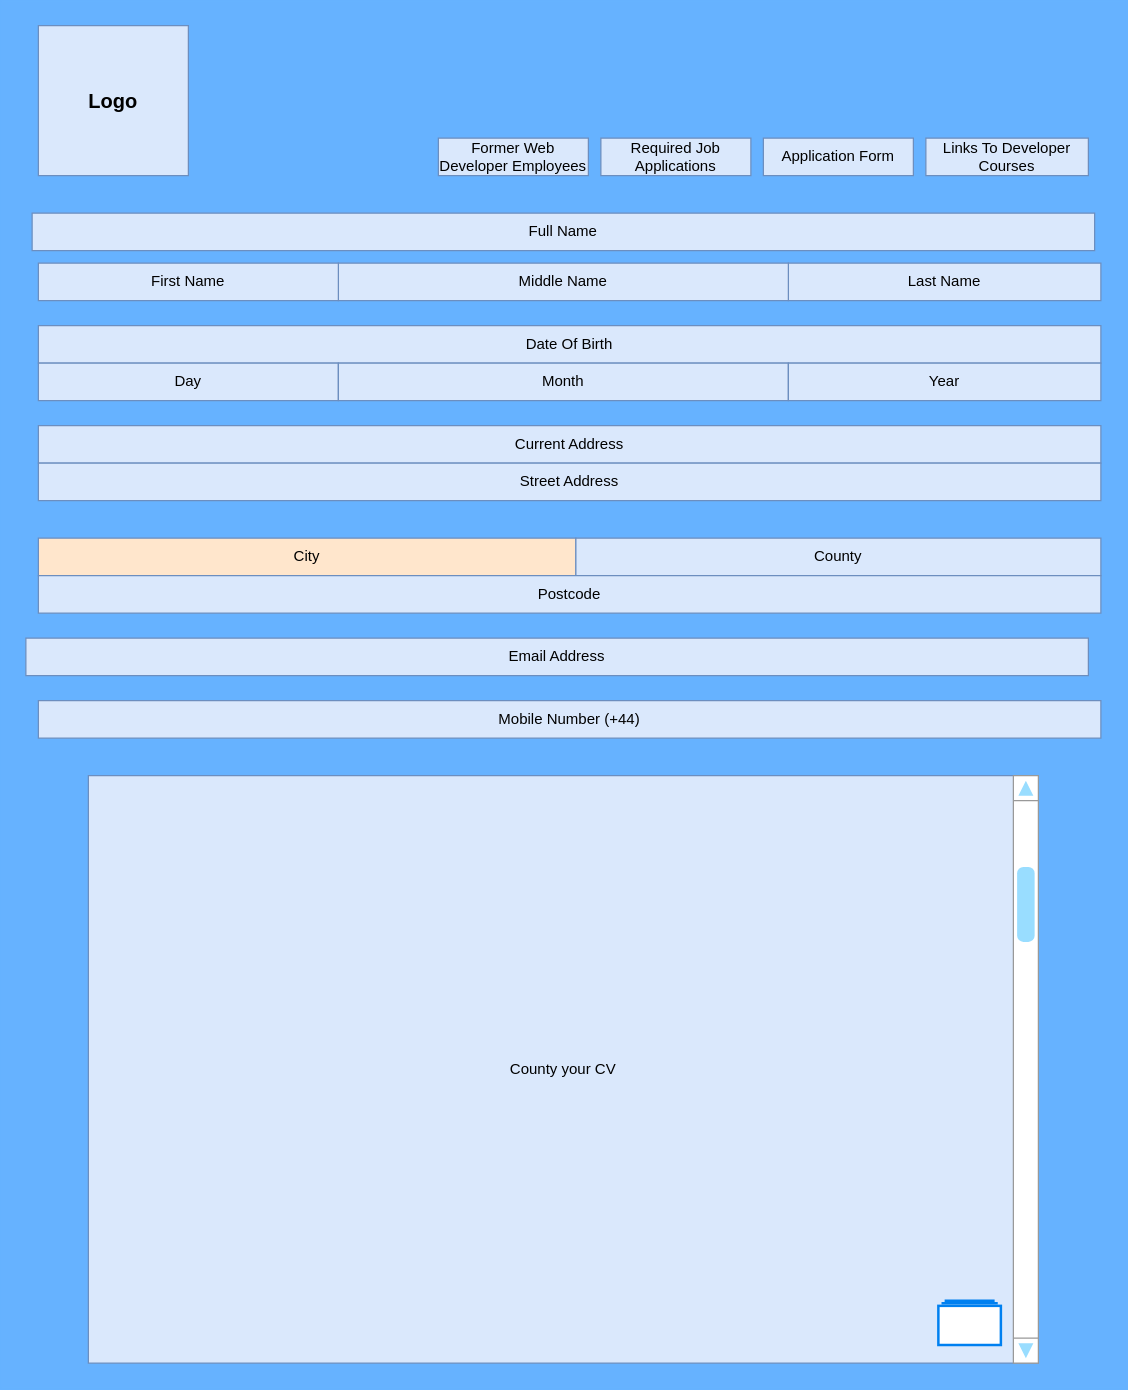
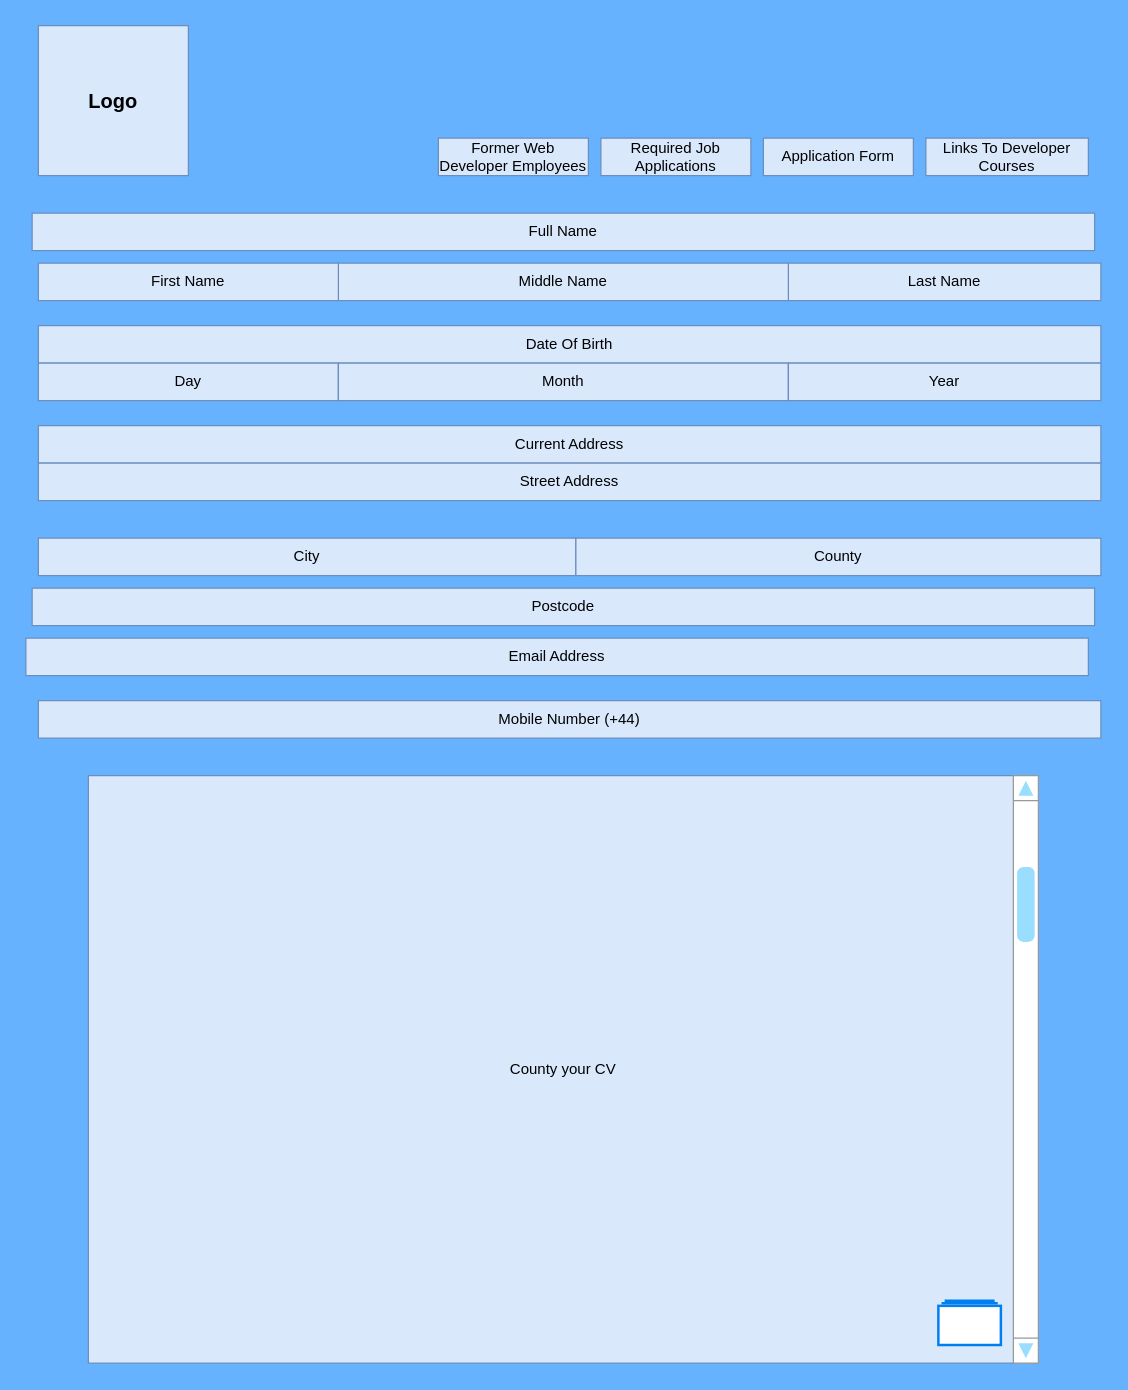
(307, 557) -> (307, 557)
(569, 594) -> (563, 607)
